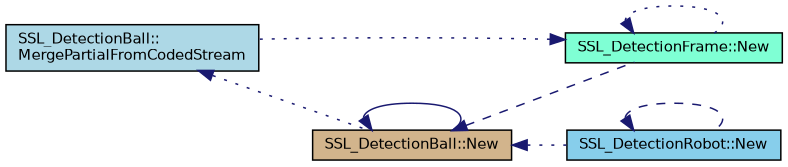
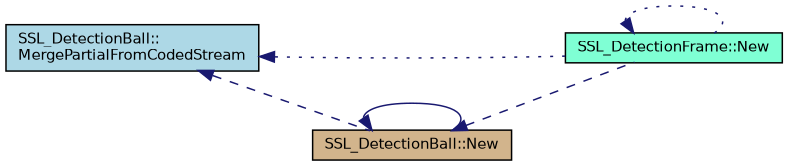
(405, 38) -> (420, 58)
(291, 103) -> (291, 103)
(674, 145) -> none
